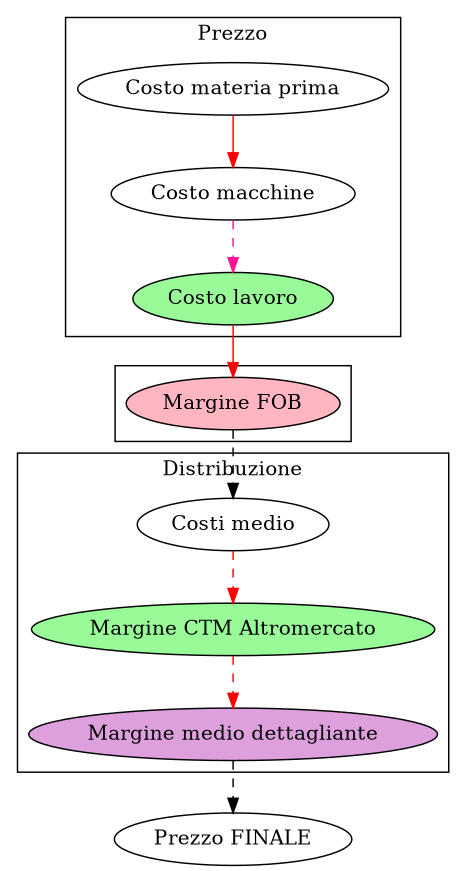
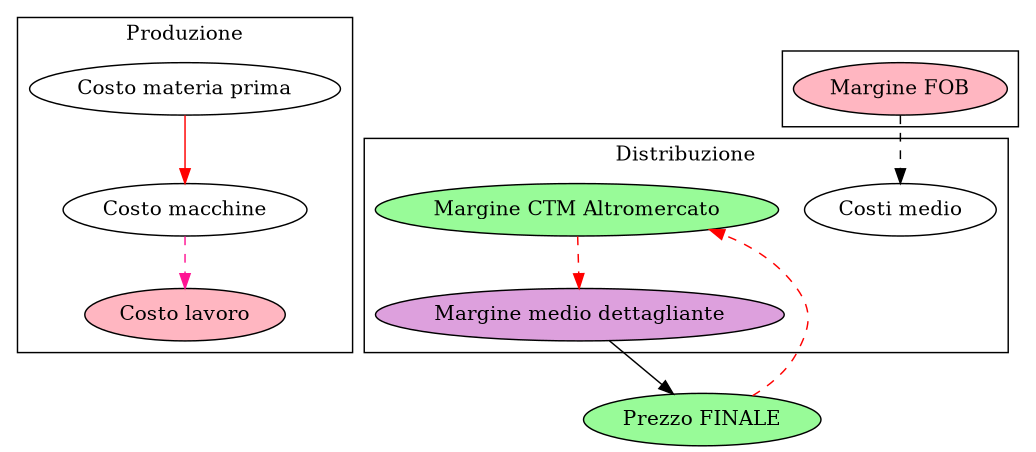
(233, 34) -> (185, 34)
(233, 299) -> (185, 315)
(233, 346) -> none
(233, 570) -> (806, 306)
(233, 781) -> (636, 363)
(233, 839) -> (702, 420)
